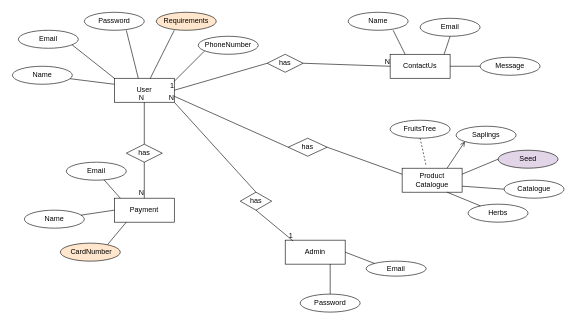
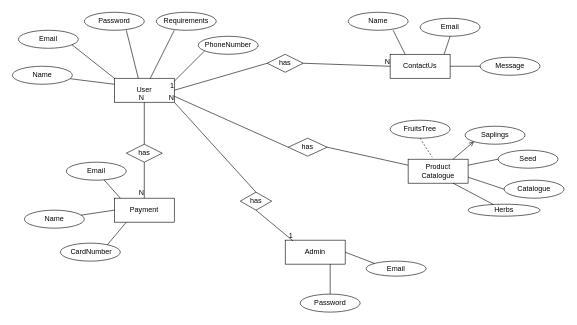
(186, 21) -> (186, 21)
(486, 135) -> (495, 135)
(528, 159) -> (528, 159)
(432, 180) -> (438, 171)
(498, 213) -> (504, 210)
(90, 252) -> (90, 252)
